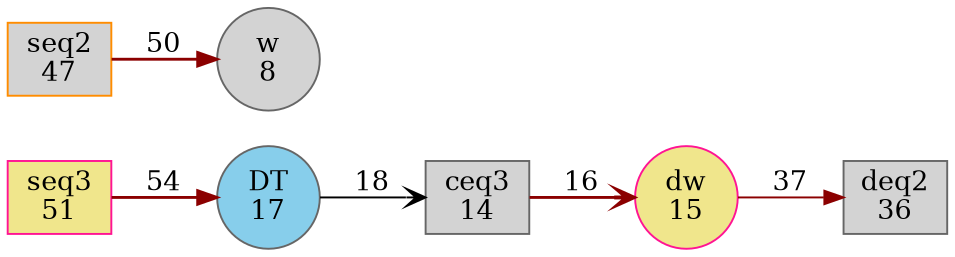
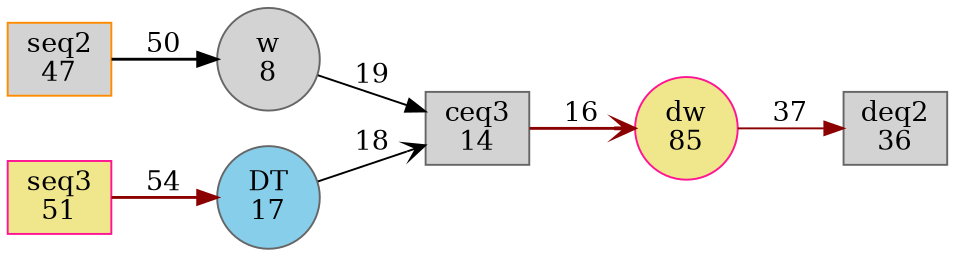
(154, 59) -> (154, 59)
none -> (362, 90)
(686, 197) -> (686, 128)
